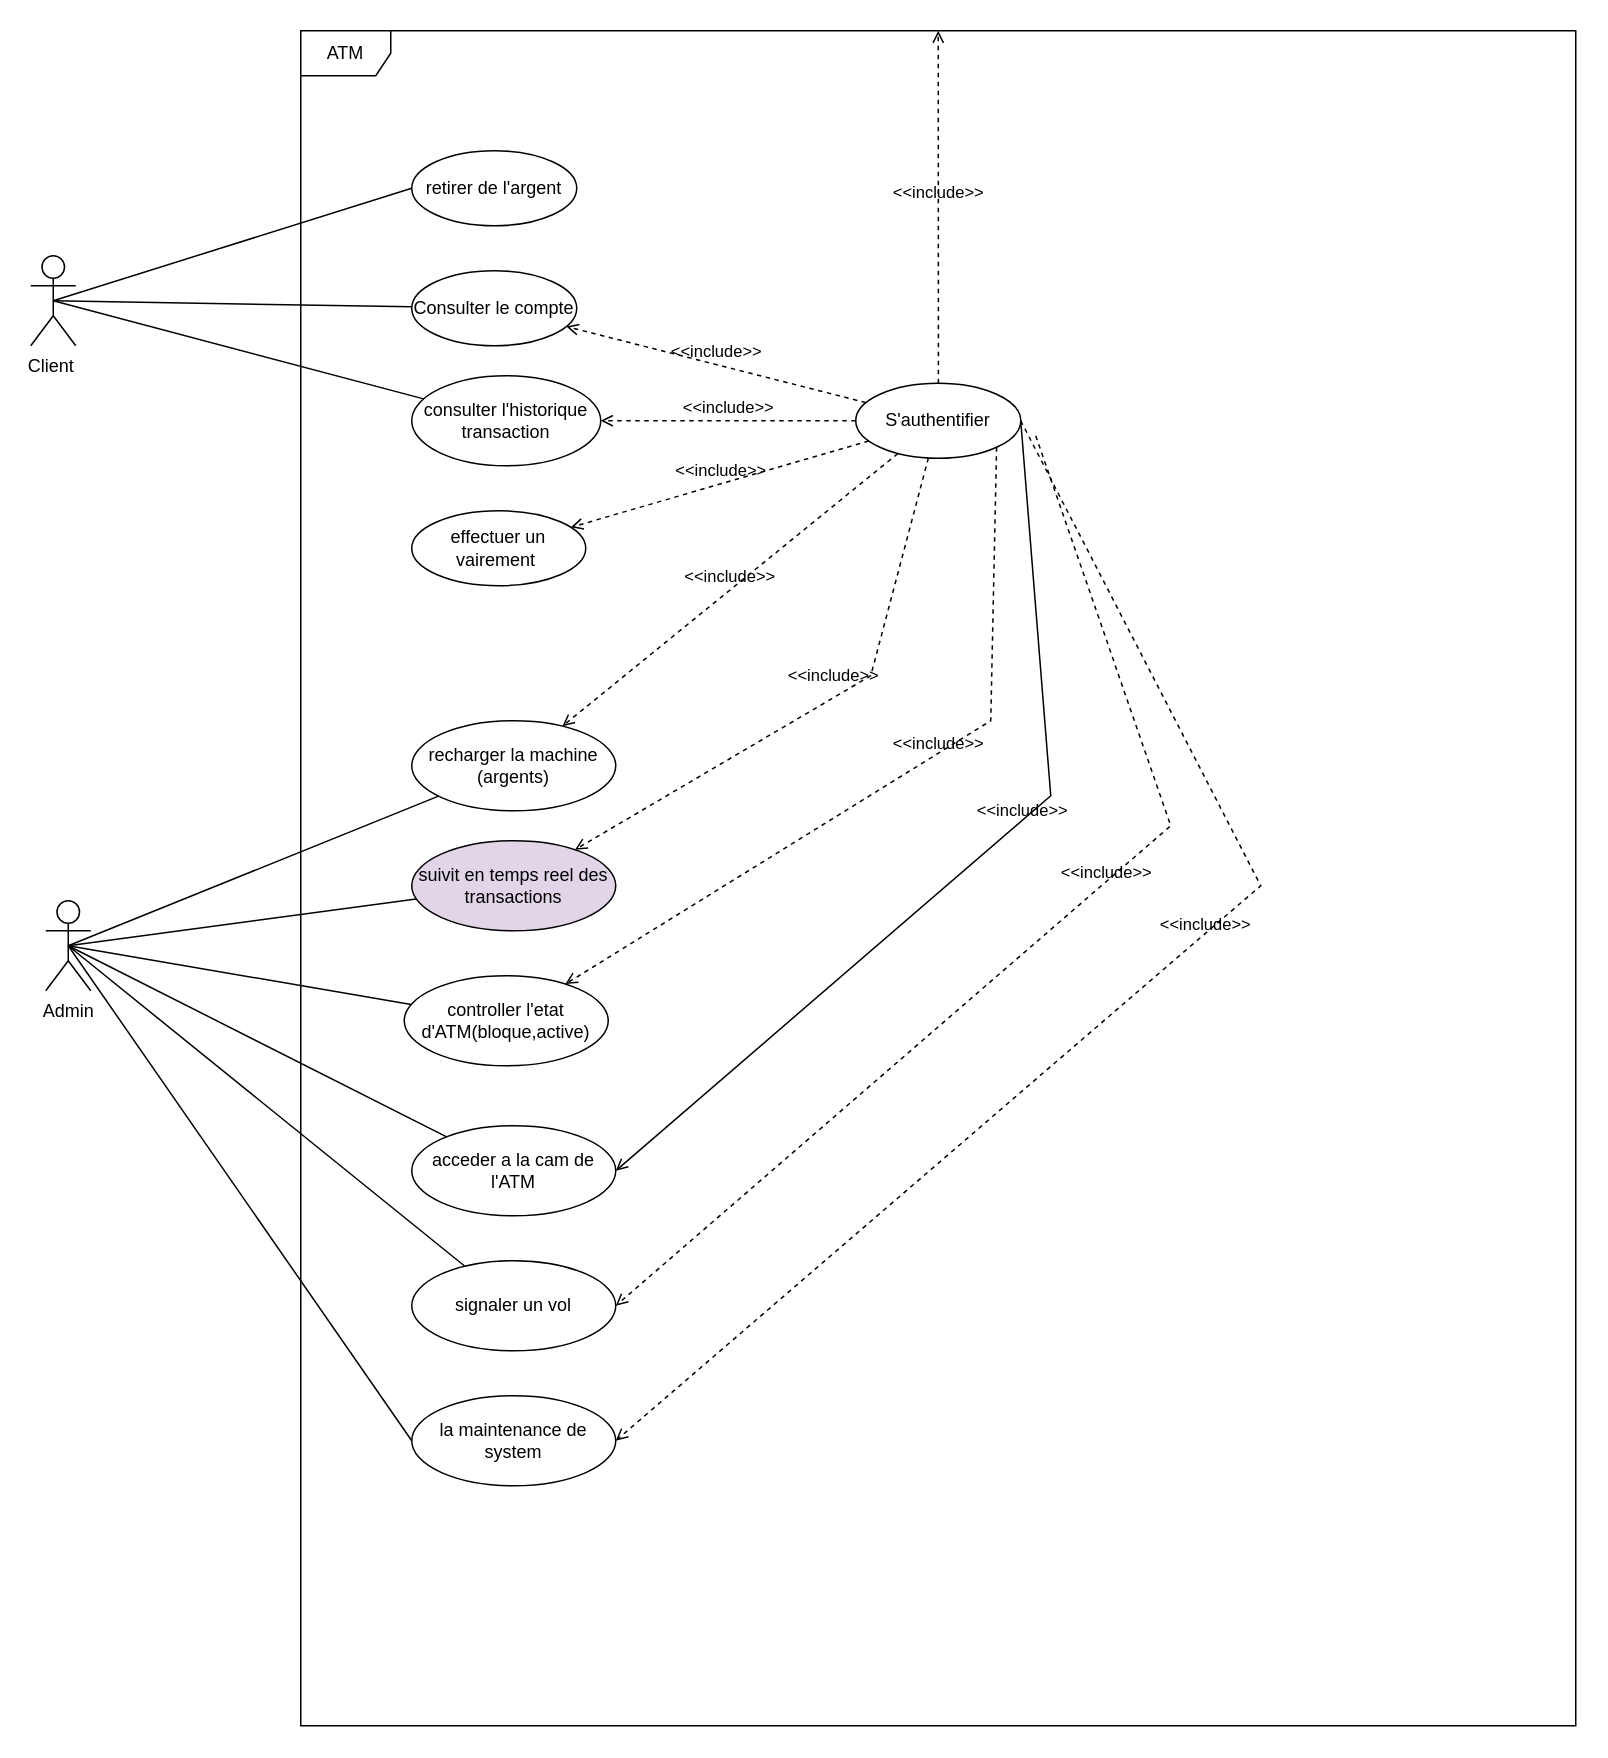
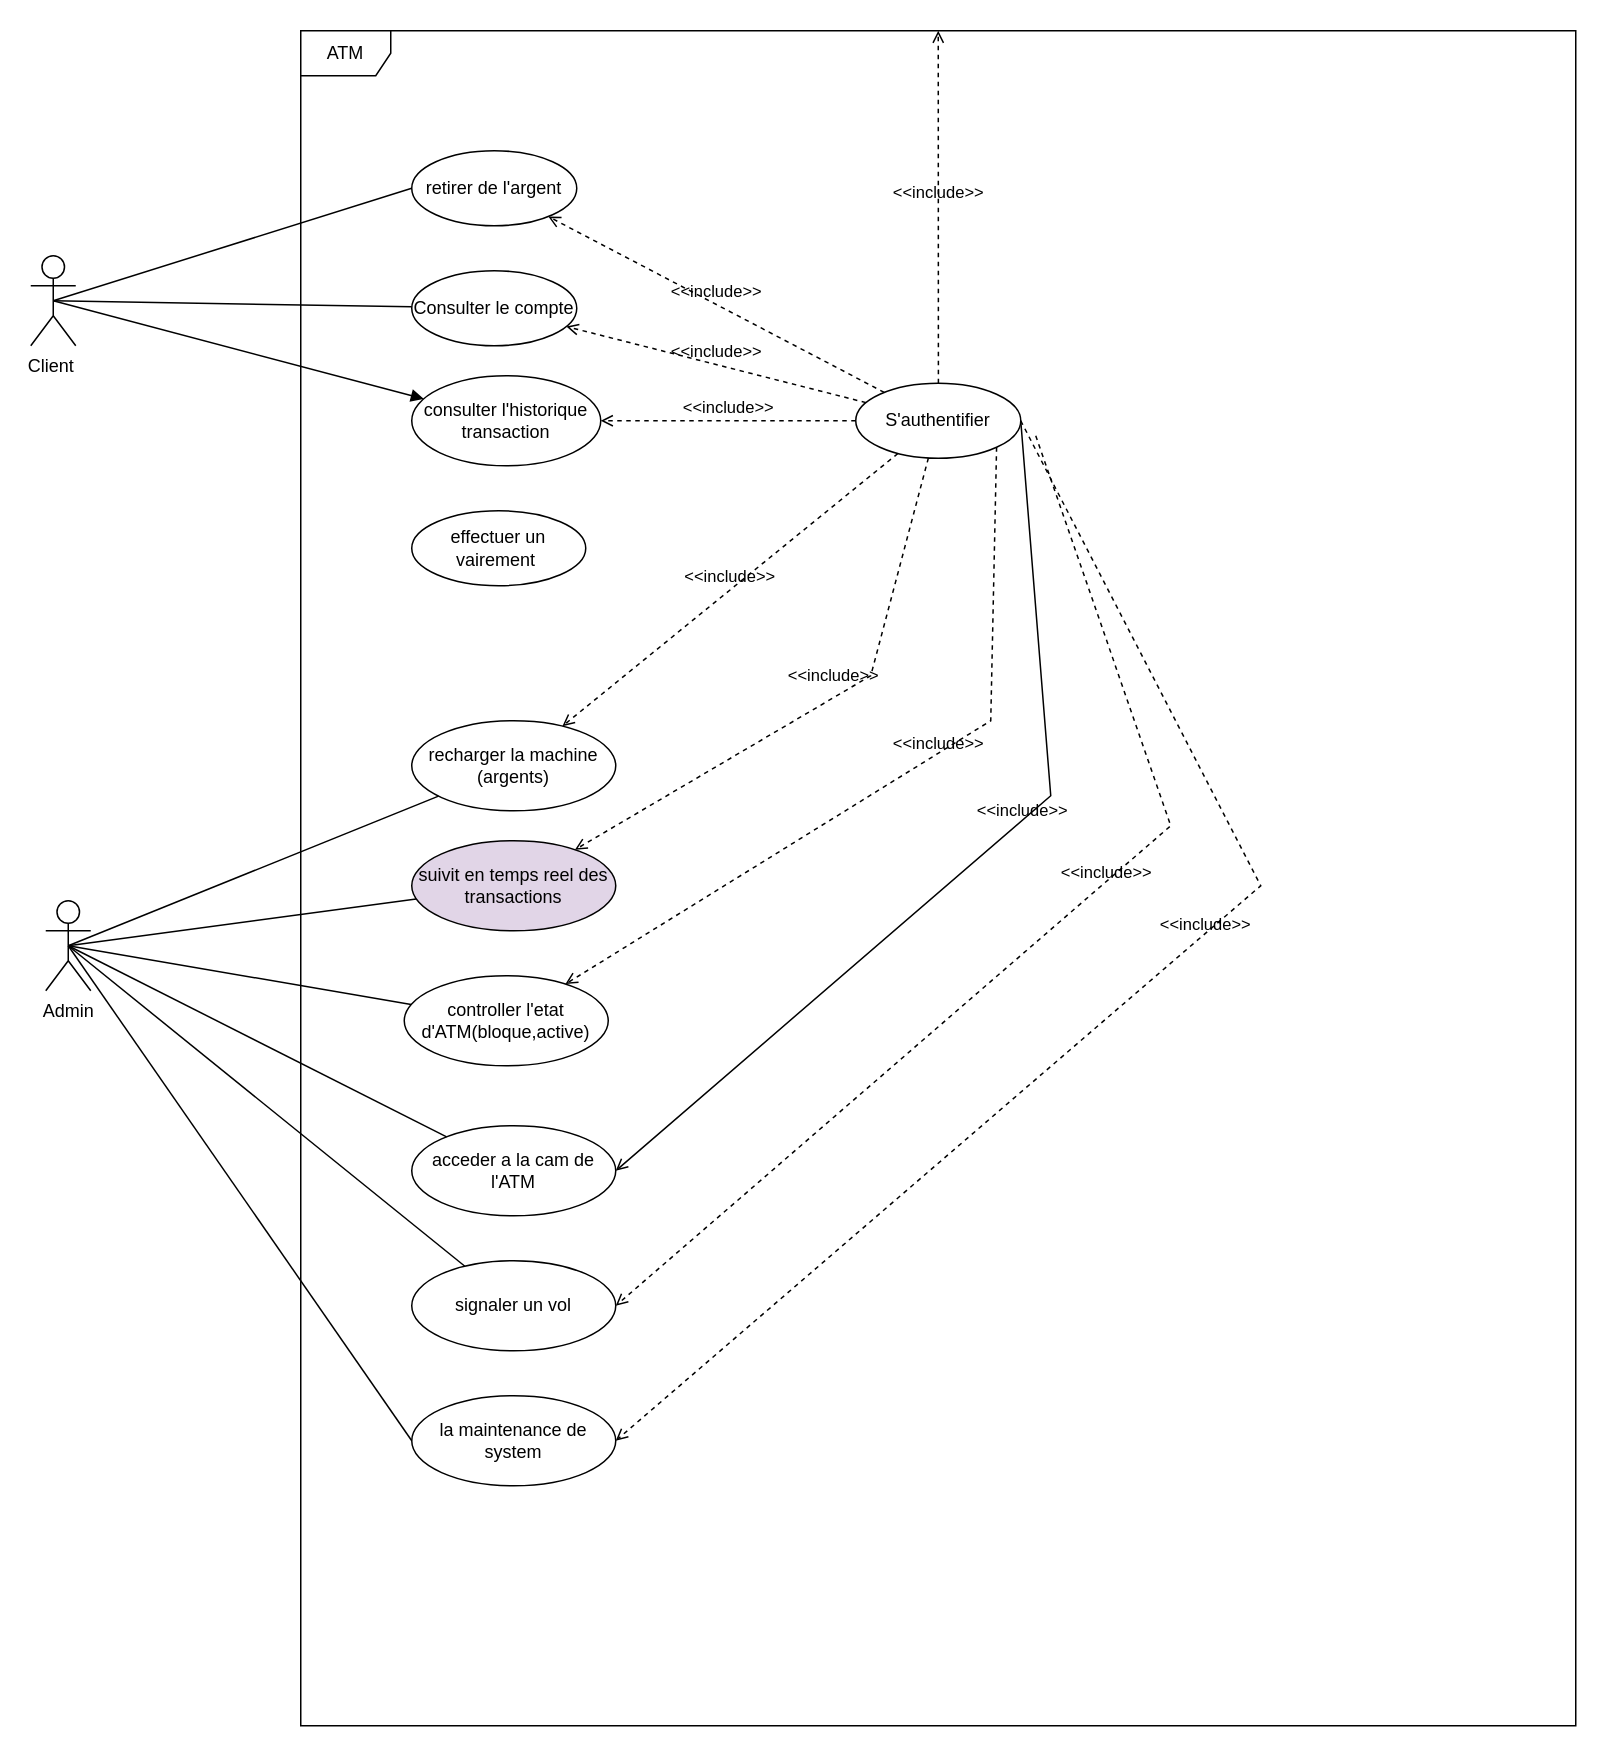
(416, 397) -> (410, 395)
(721, 484) -> (718, 305)
